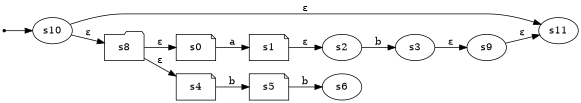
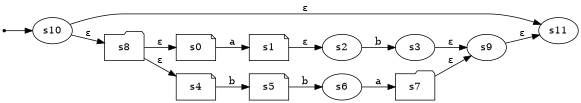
none -> (415, 87)
